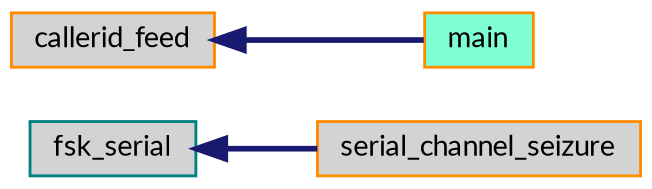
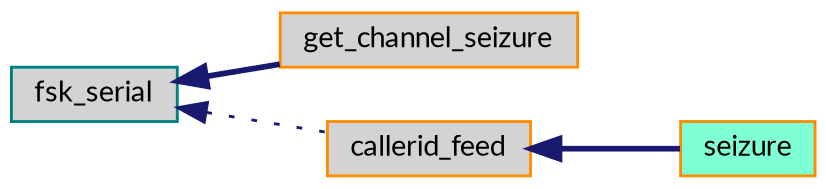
(479, 40) -> (748, 149)
none -> (266, 122)
(479, 149) -> (429, 40)
